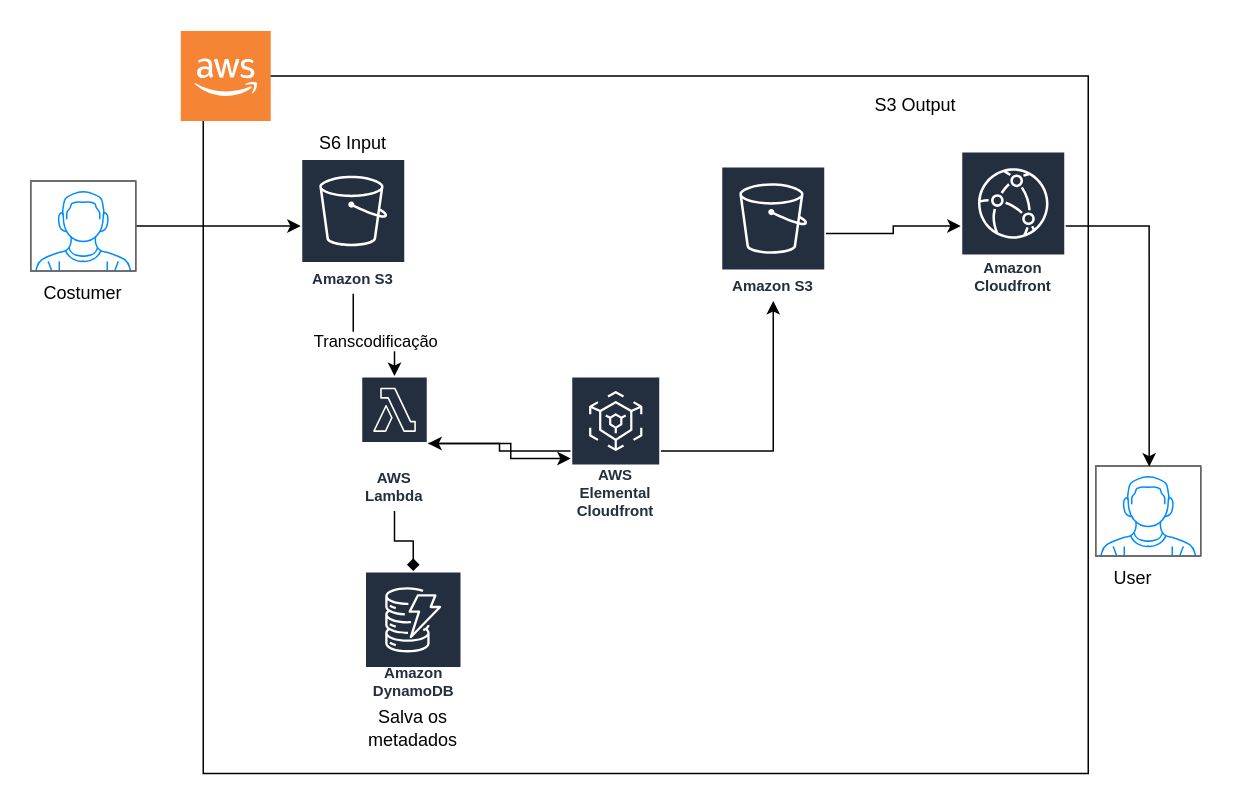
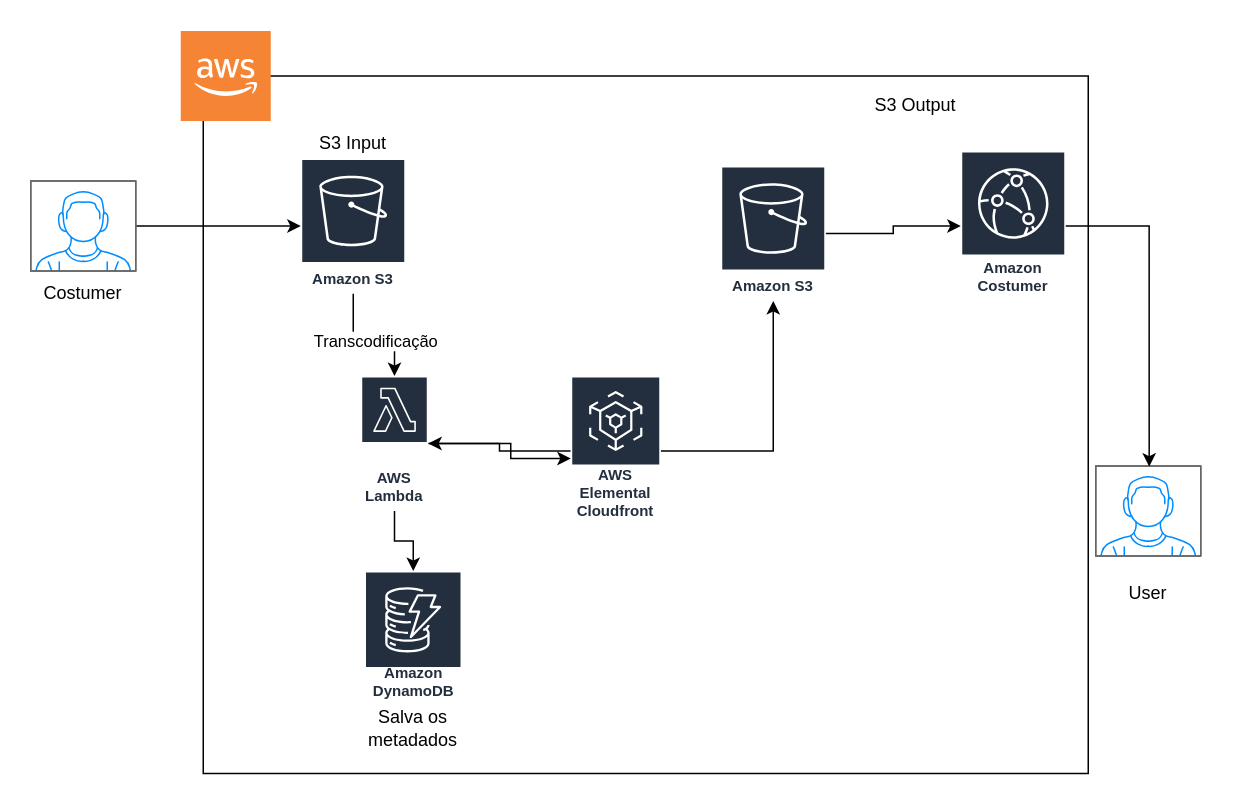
(353, 143) -> (353, 143)
(1013, 277) -> (1013, 277)
(413, 558) -> (413, 559)
(1133, 578) -> (1148, 593)
